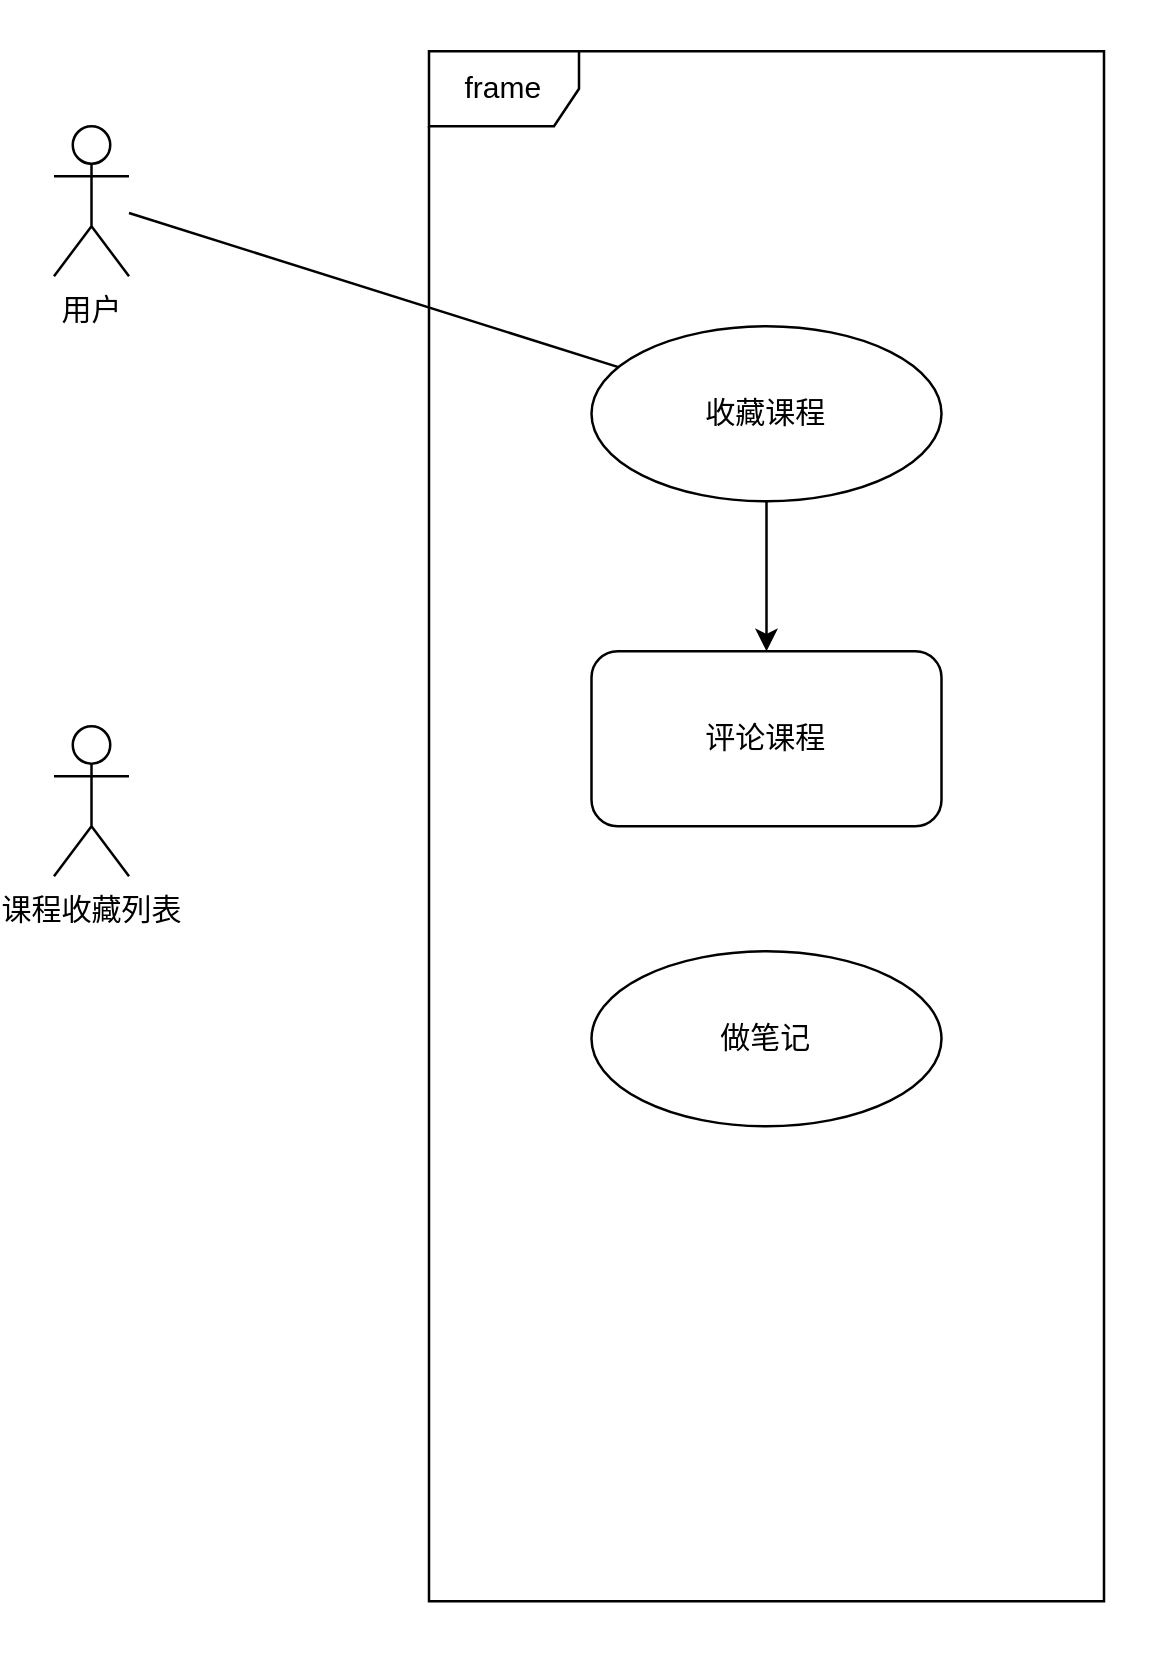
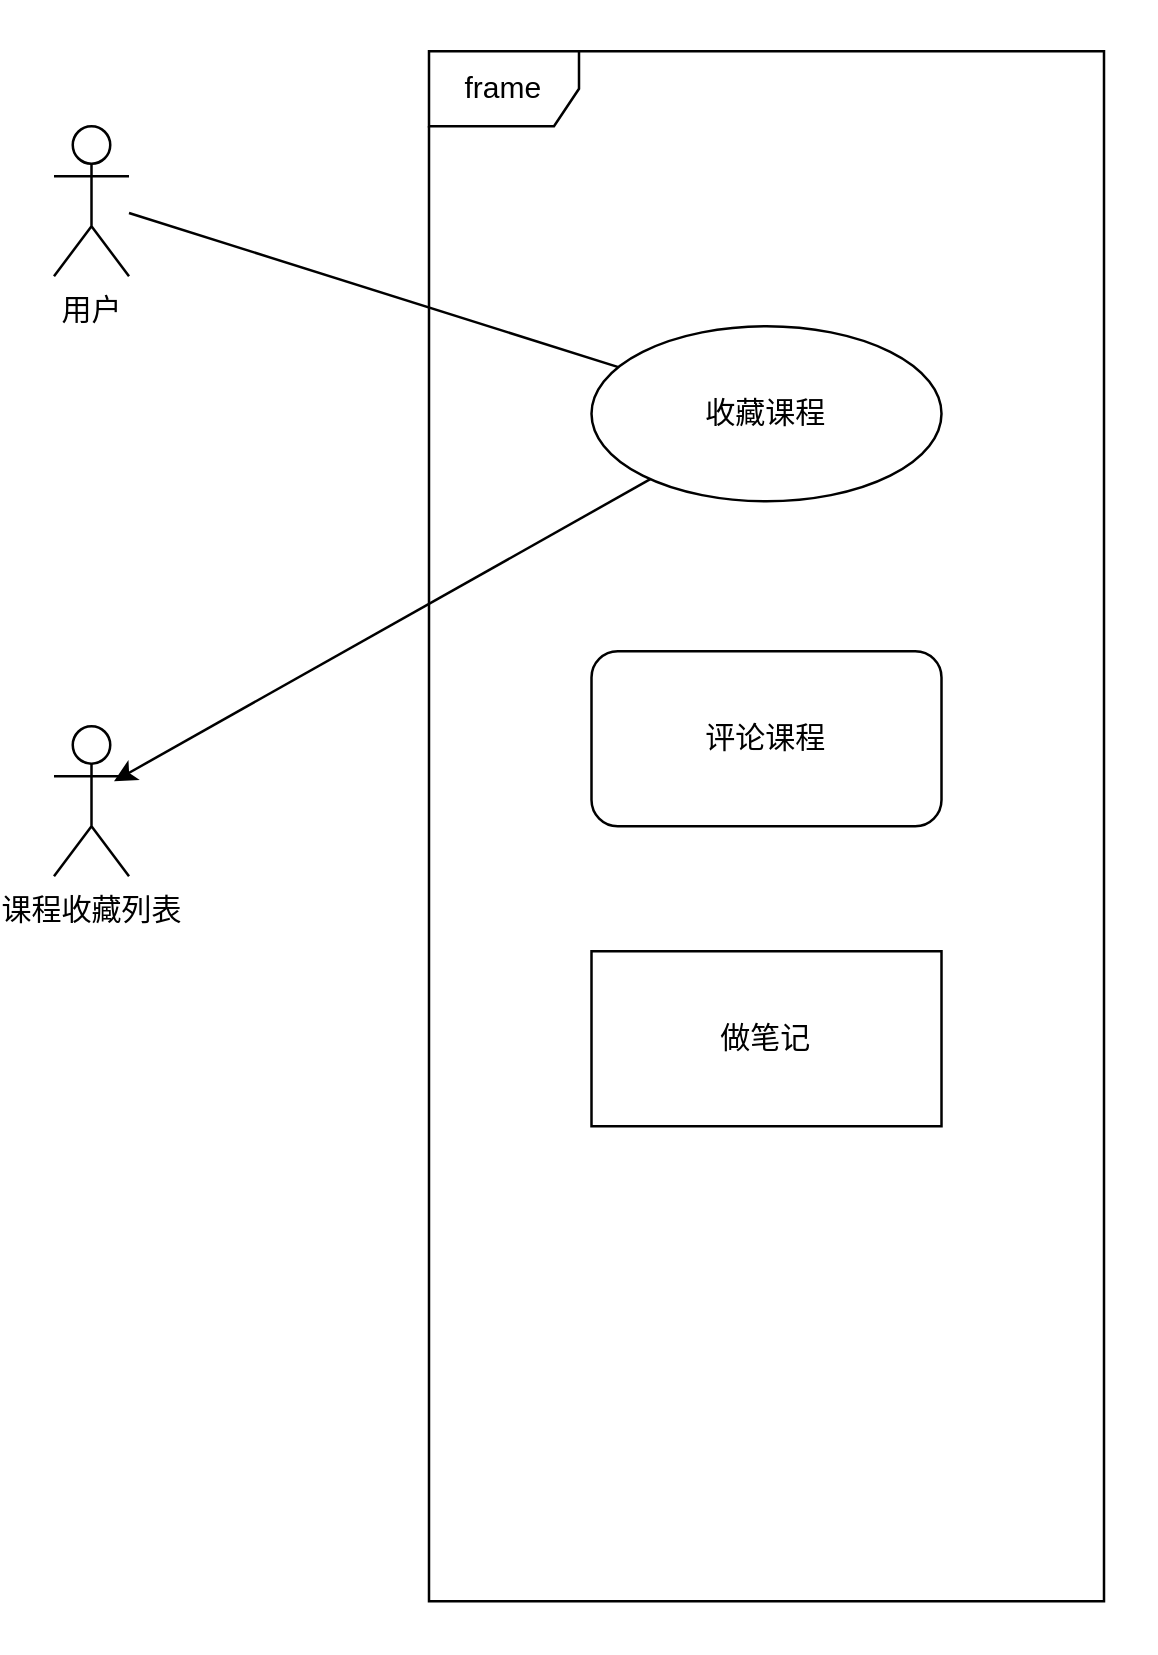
(766, 568) -> (277, 689)
(766, 1039) -> (766, 1039)
